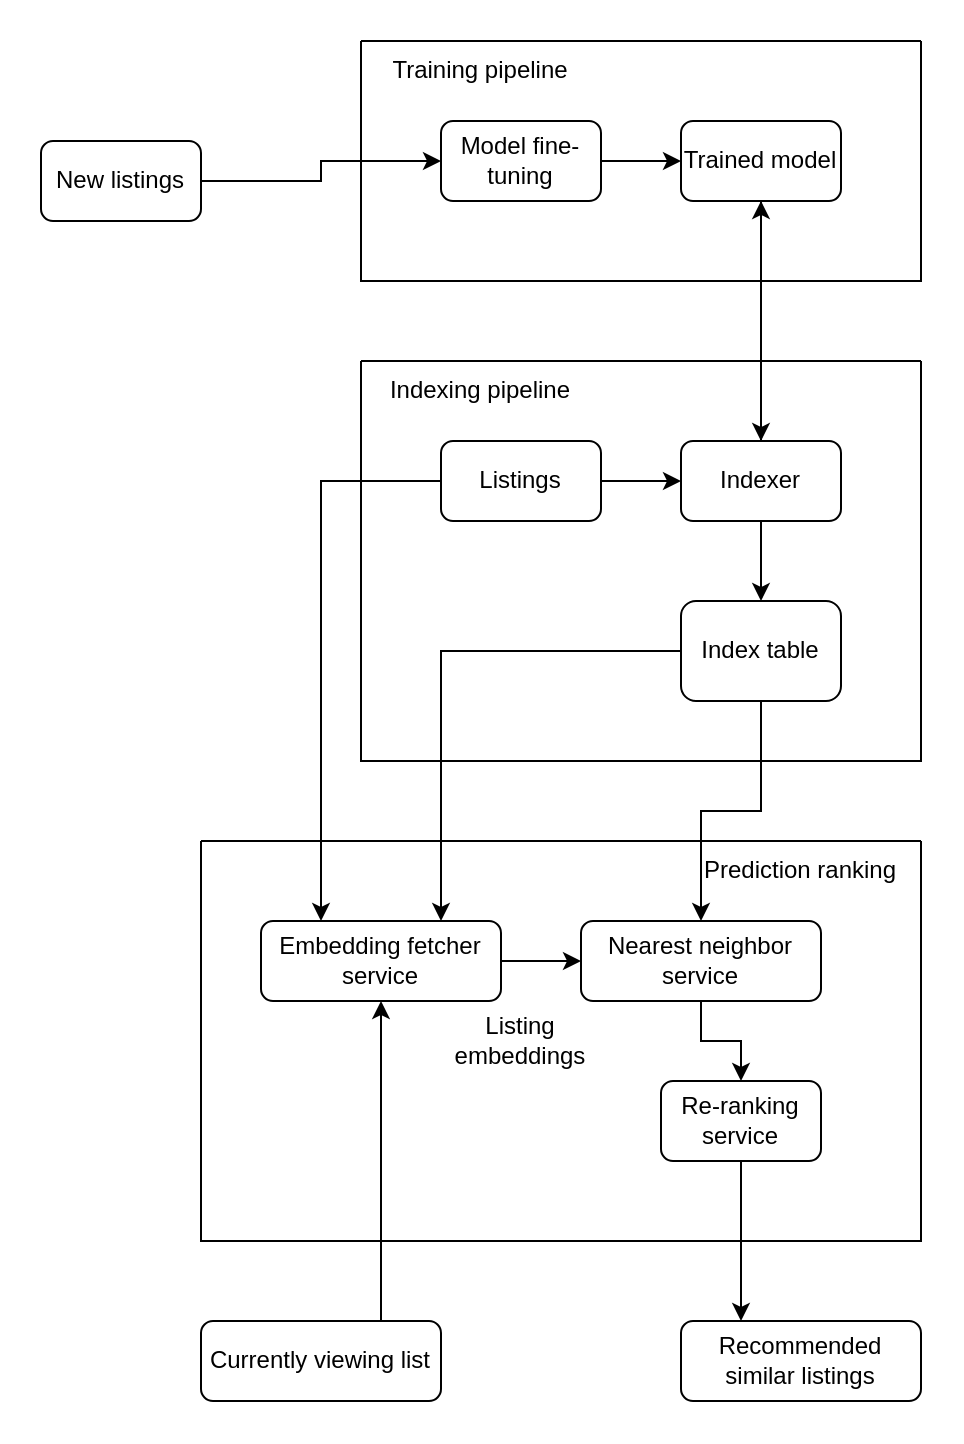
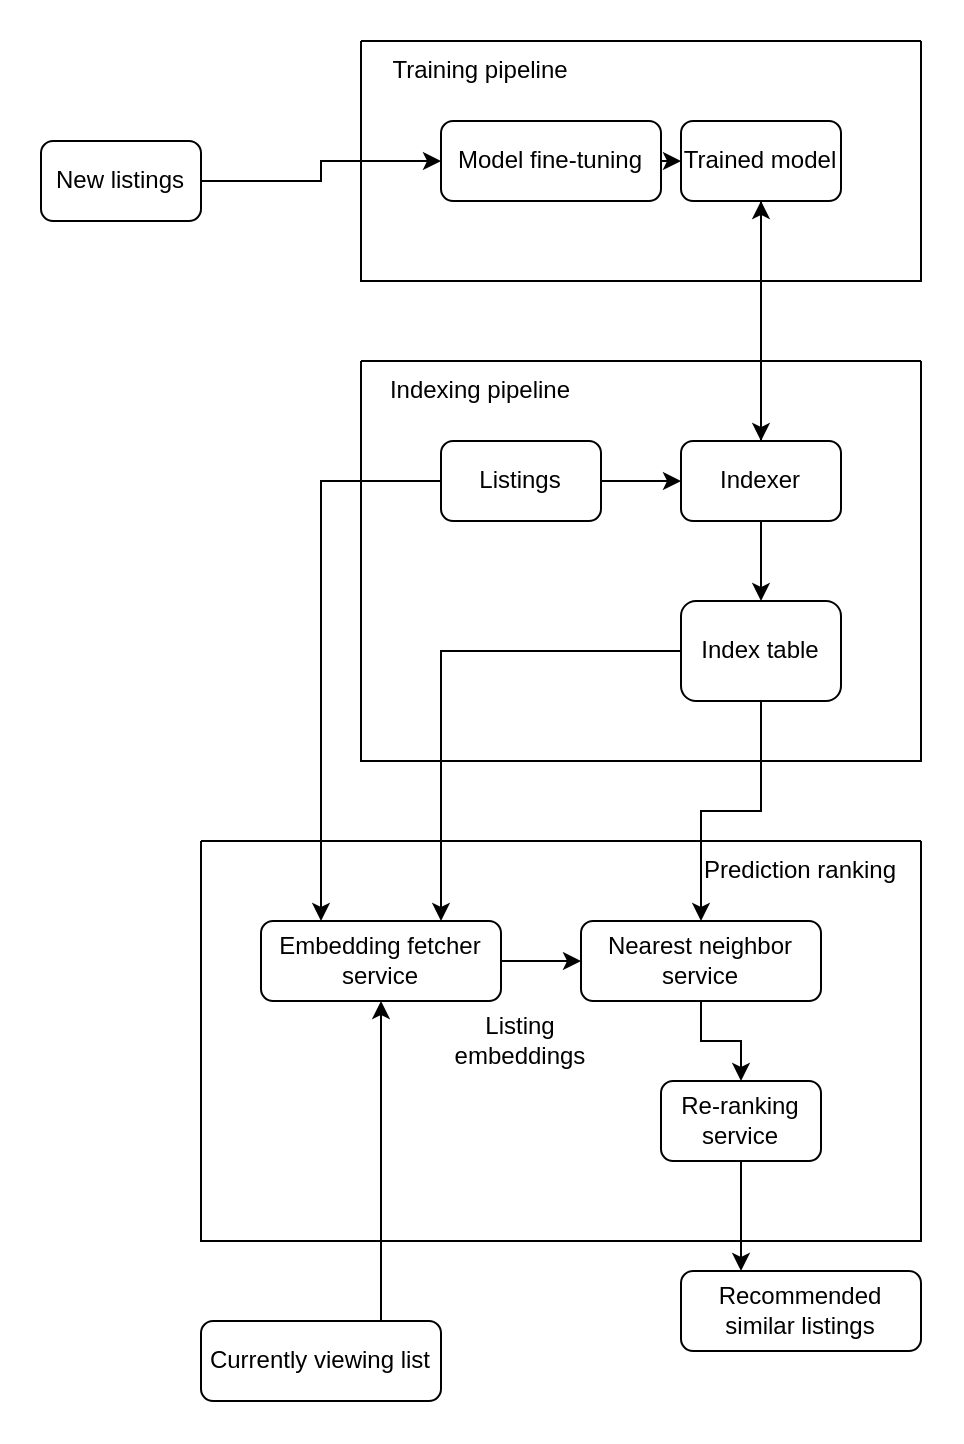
(521, 161) -> (551, 161)
(801, 1361) -> (801, 1311)
